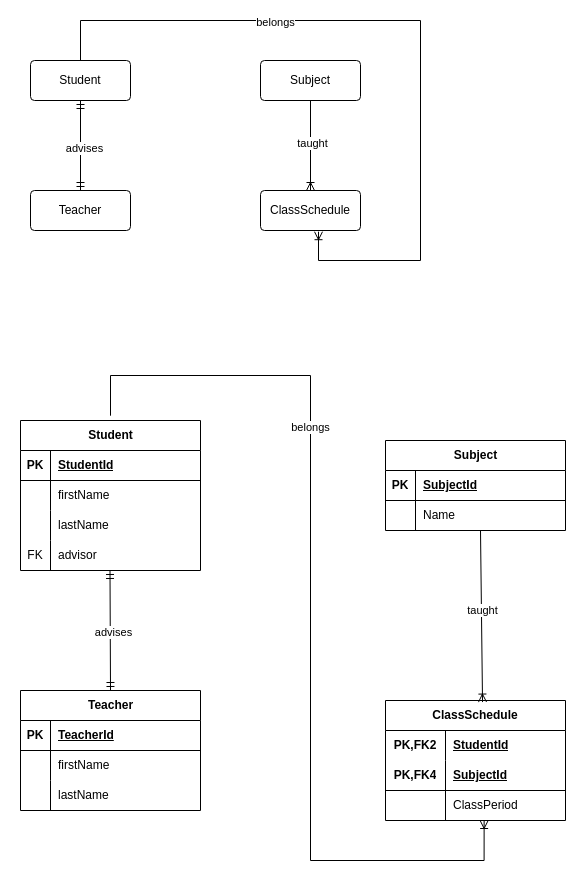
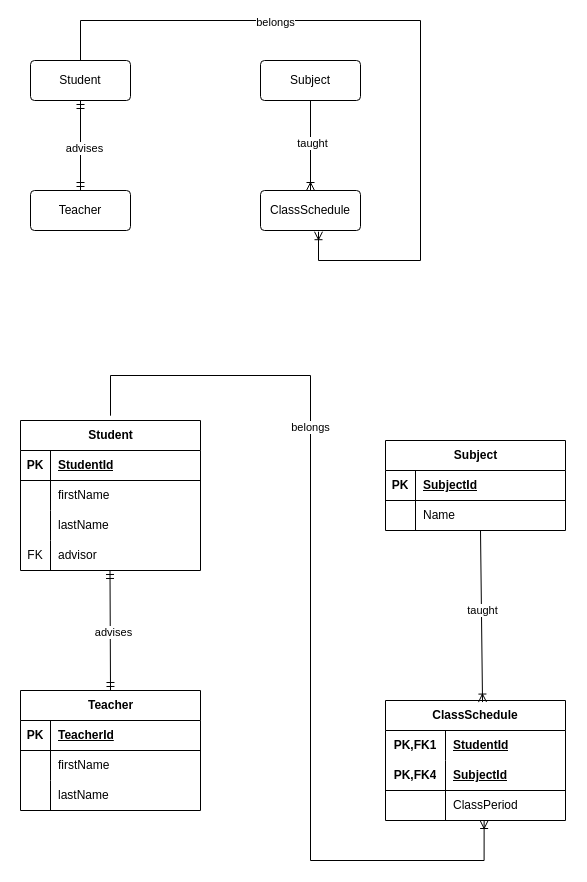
(416, 746) -> (416, 746)
